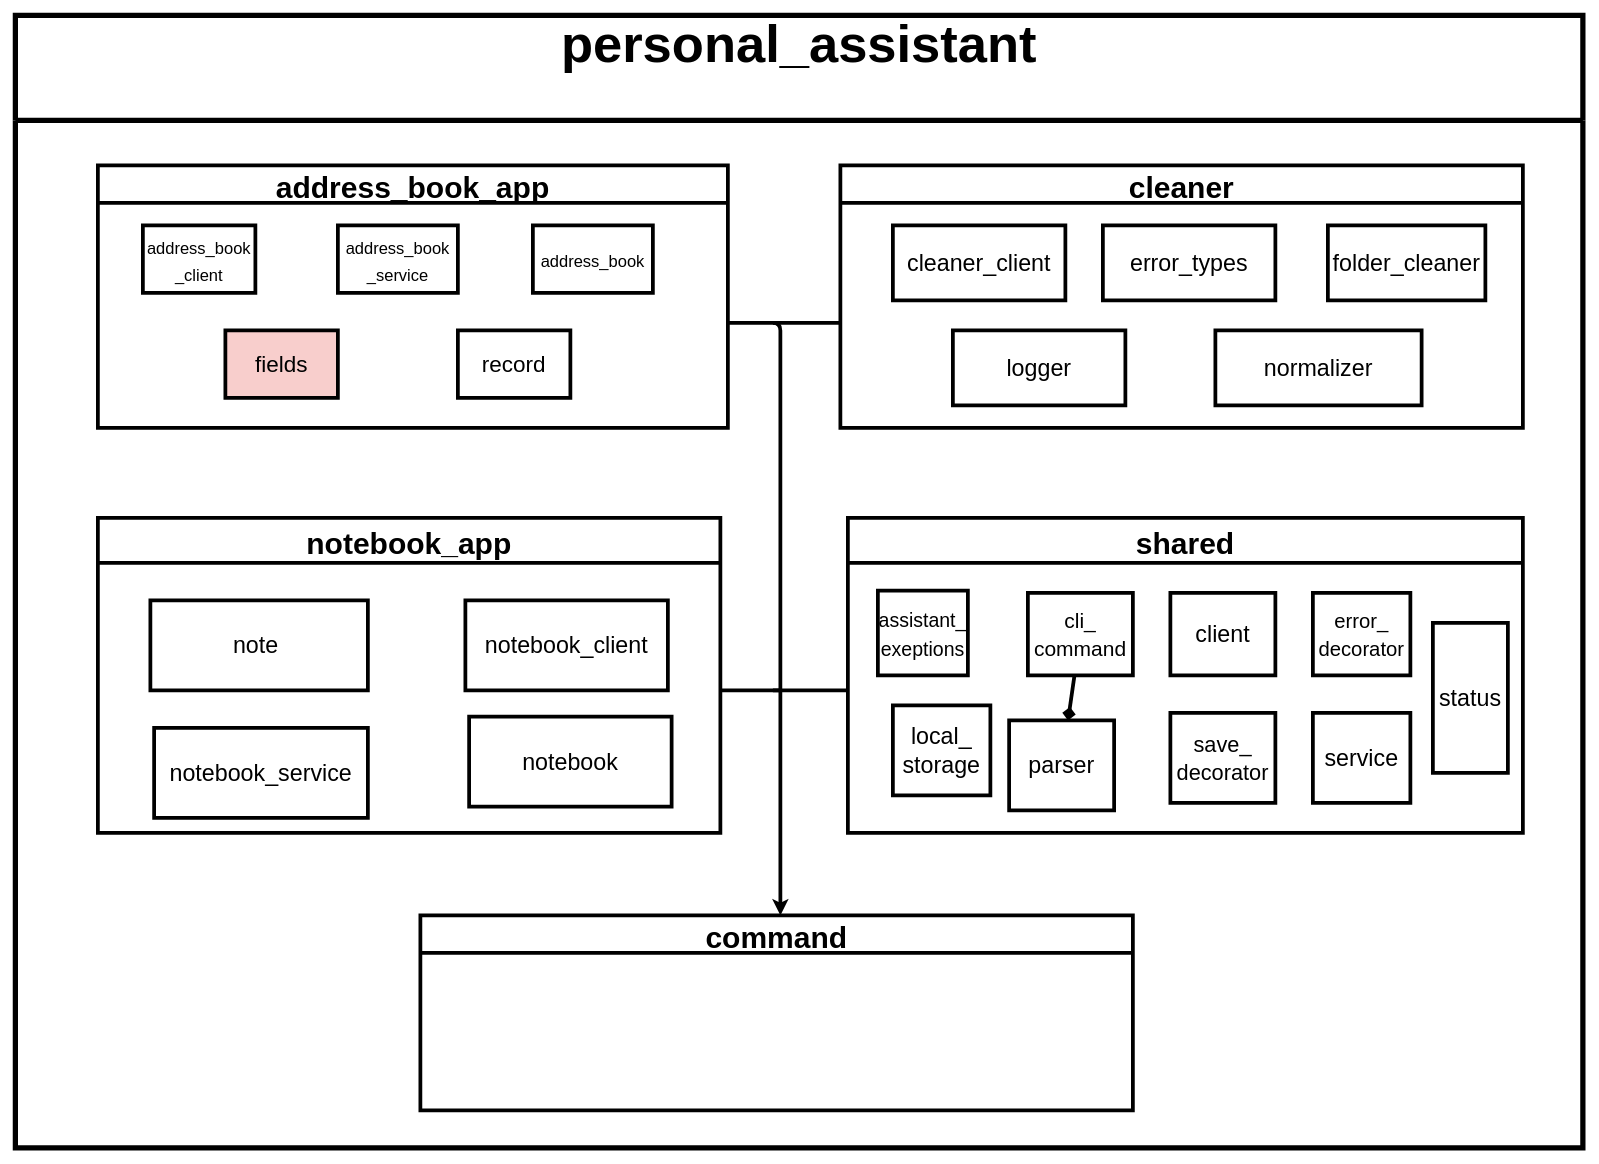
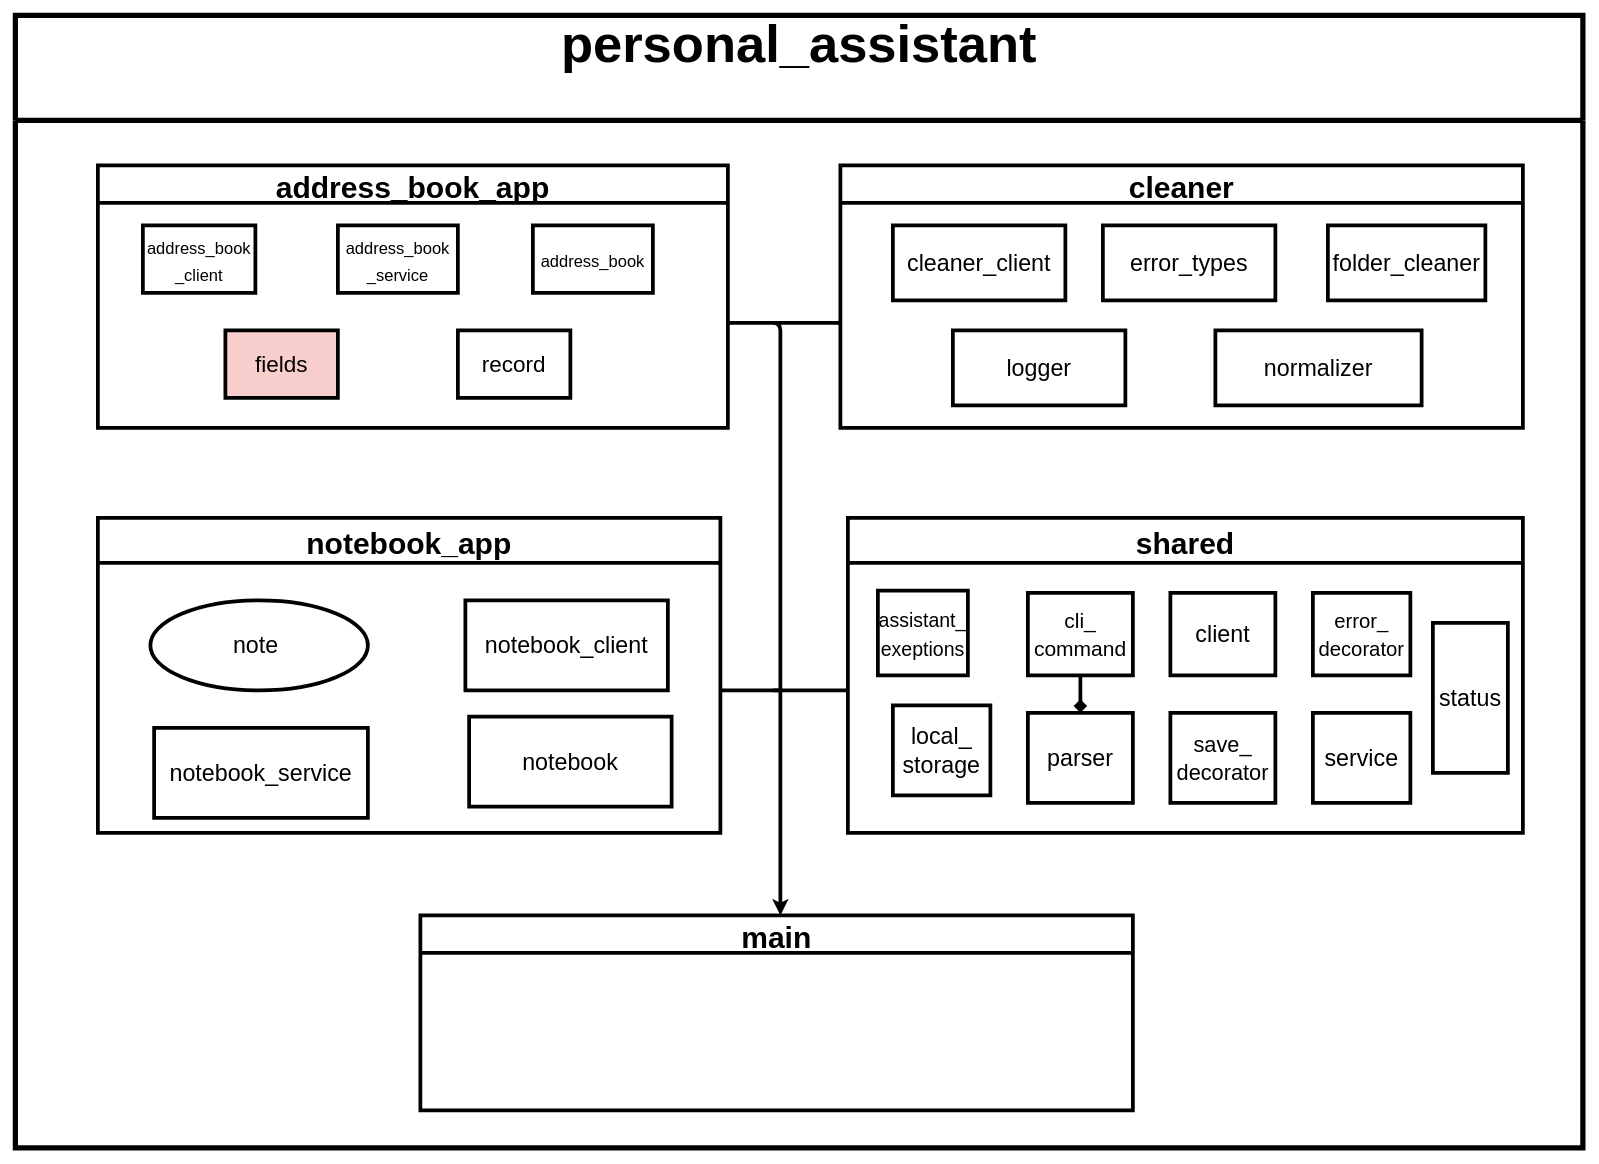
(259, 645) -> (259, 645)
(1062, 765) -> (1080, 758)
(776, 938) -> (776, 938)
